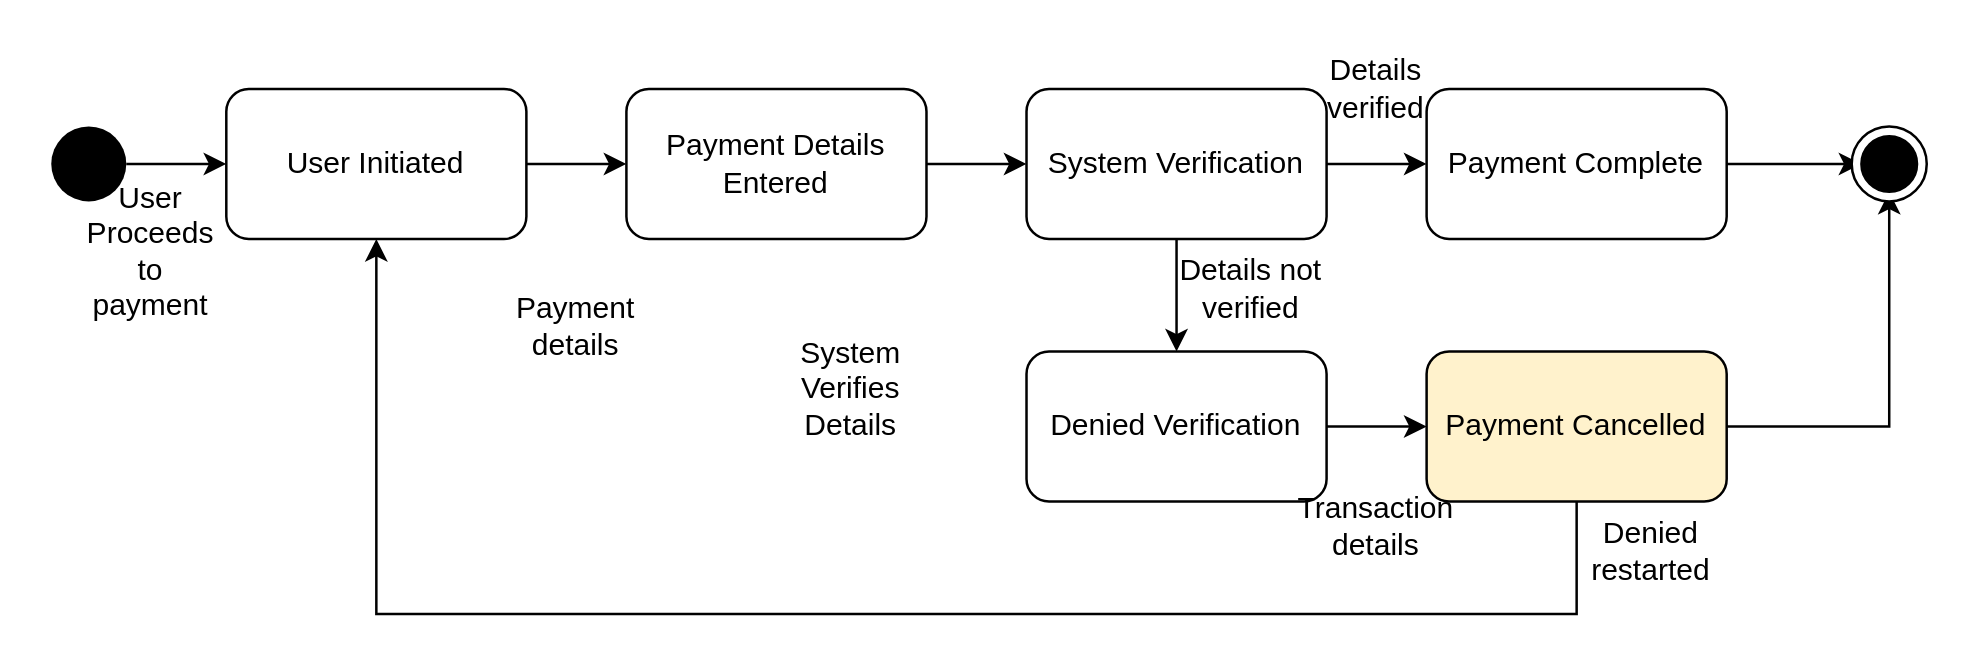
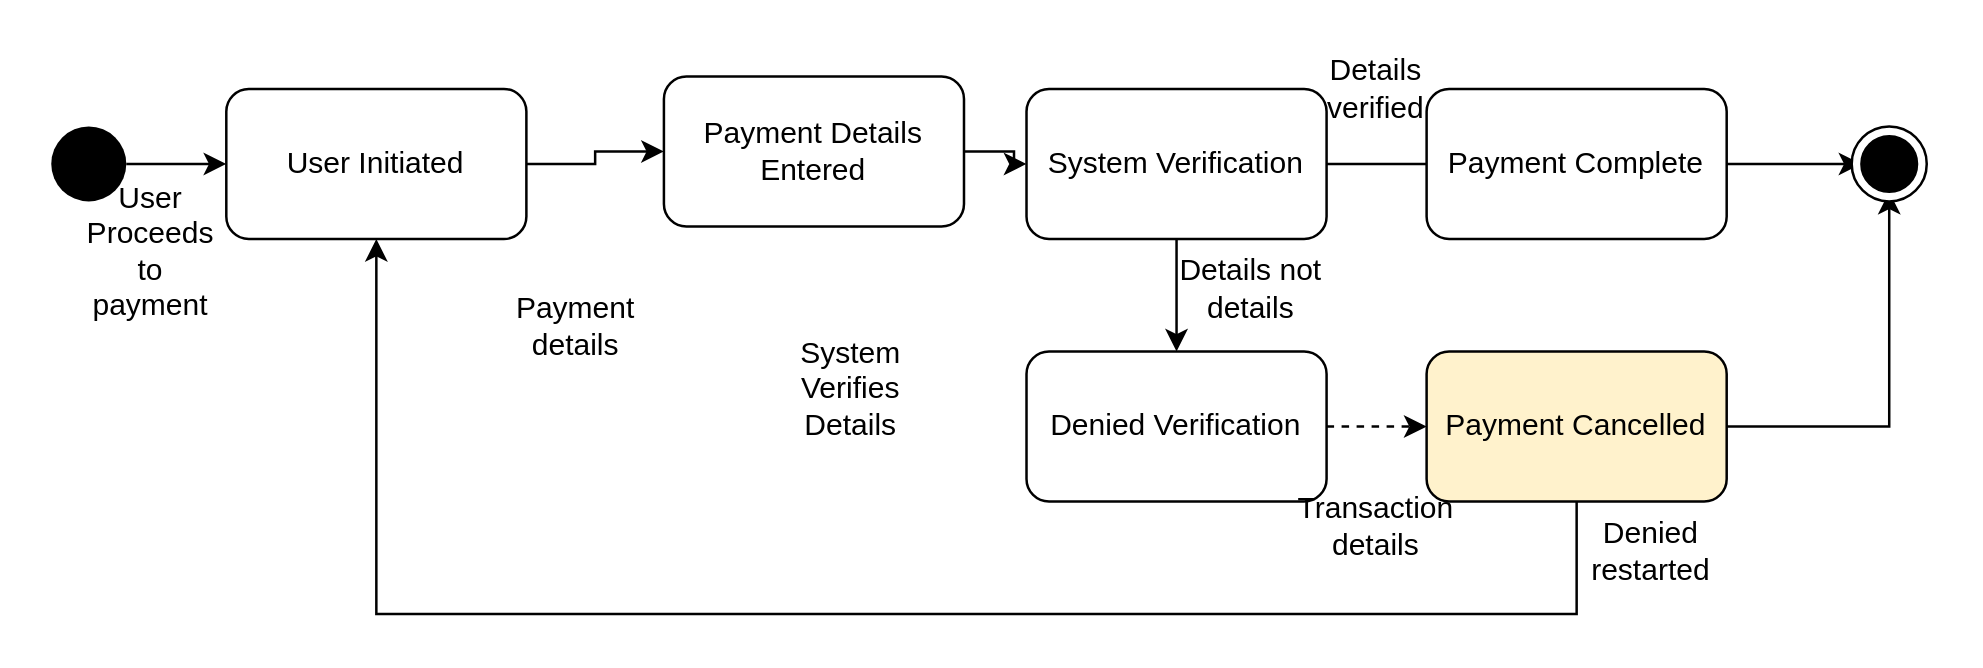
(776, 164) -> (814, 151)
(1408, 164) -> (1415, 164)
(1251, 289) -> (1251, 289)
(1367, 426) -> (1367, 426)
